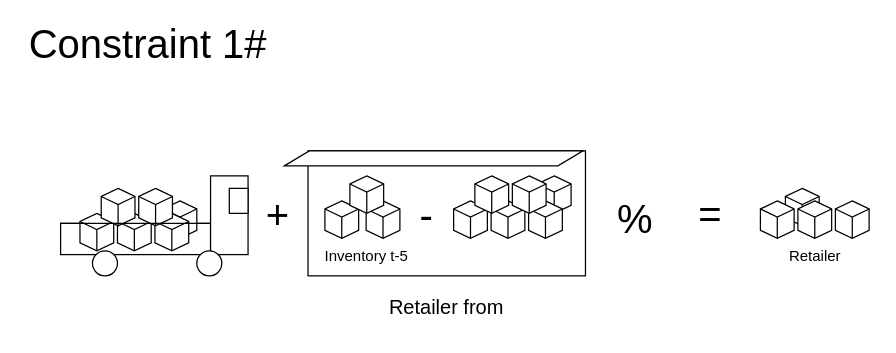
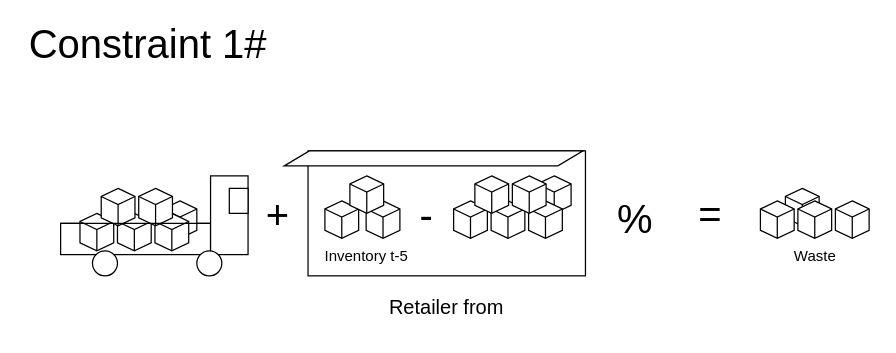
(816, 257) -> (816, 257)
